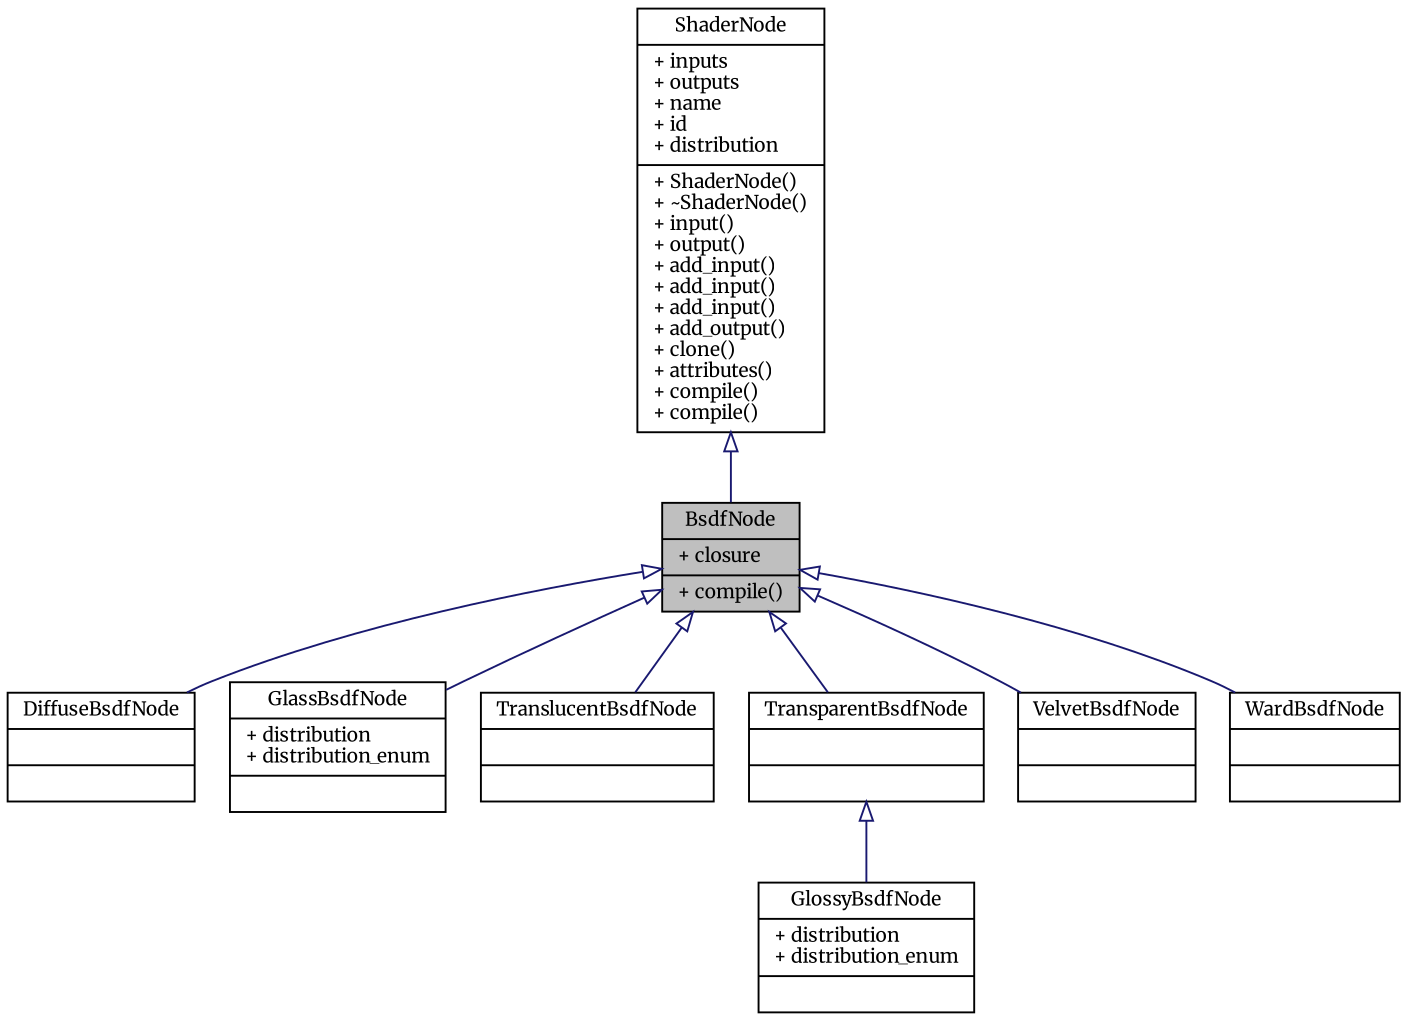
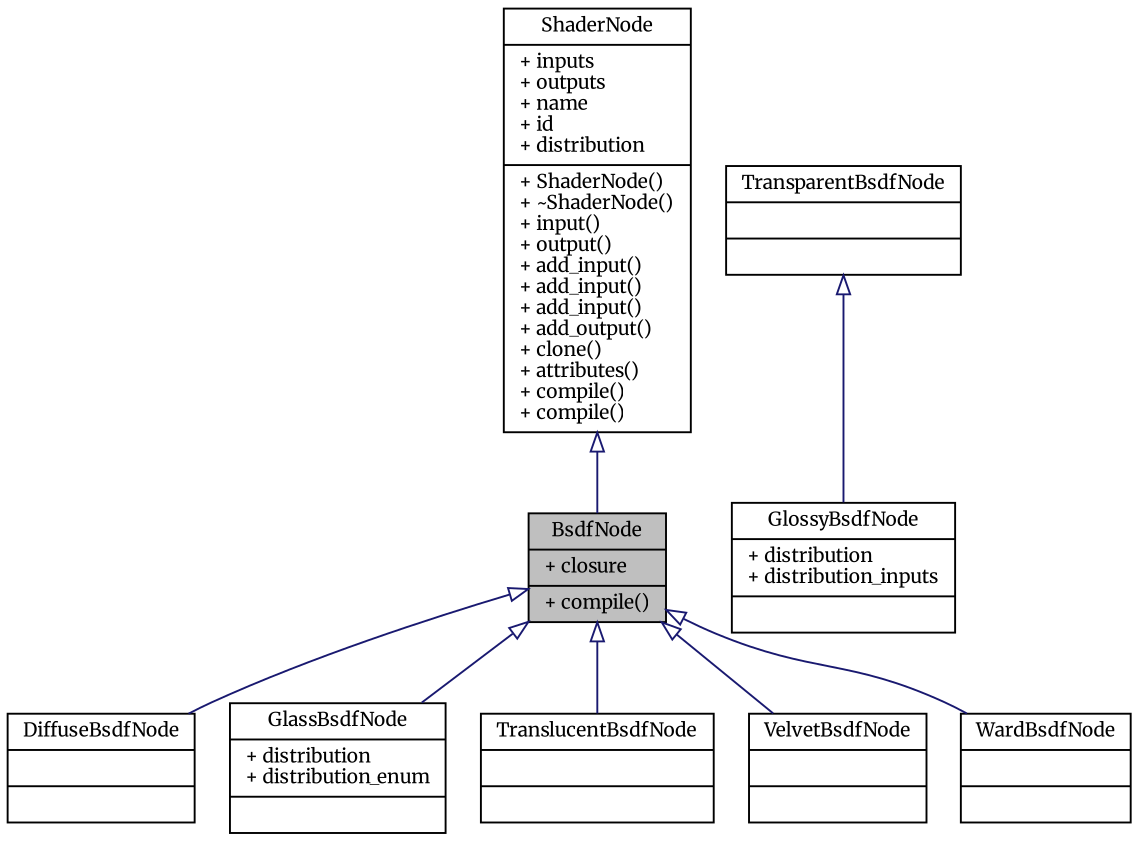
(804, 660) -> none
(866, 957) -> (843, 577)
